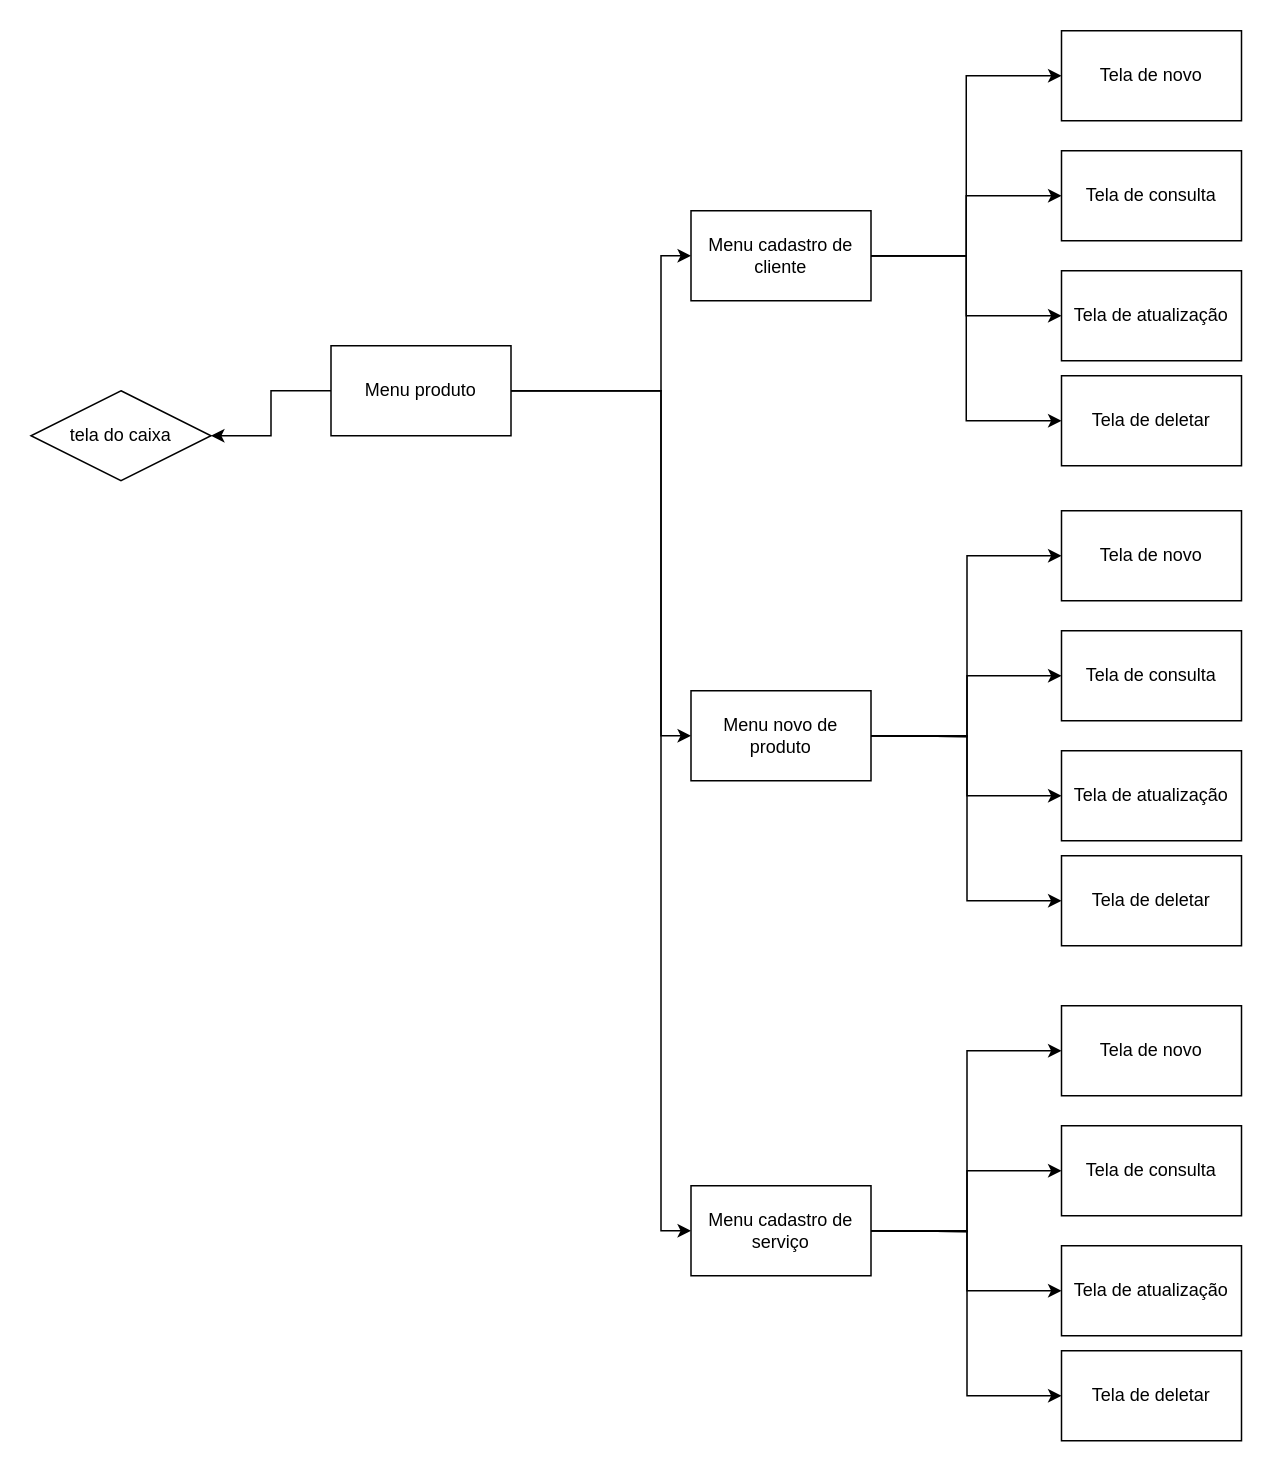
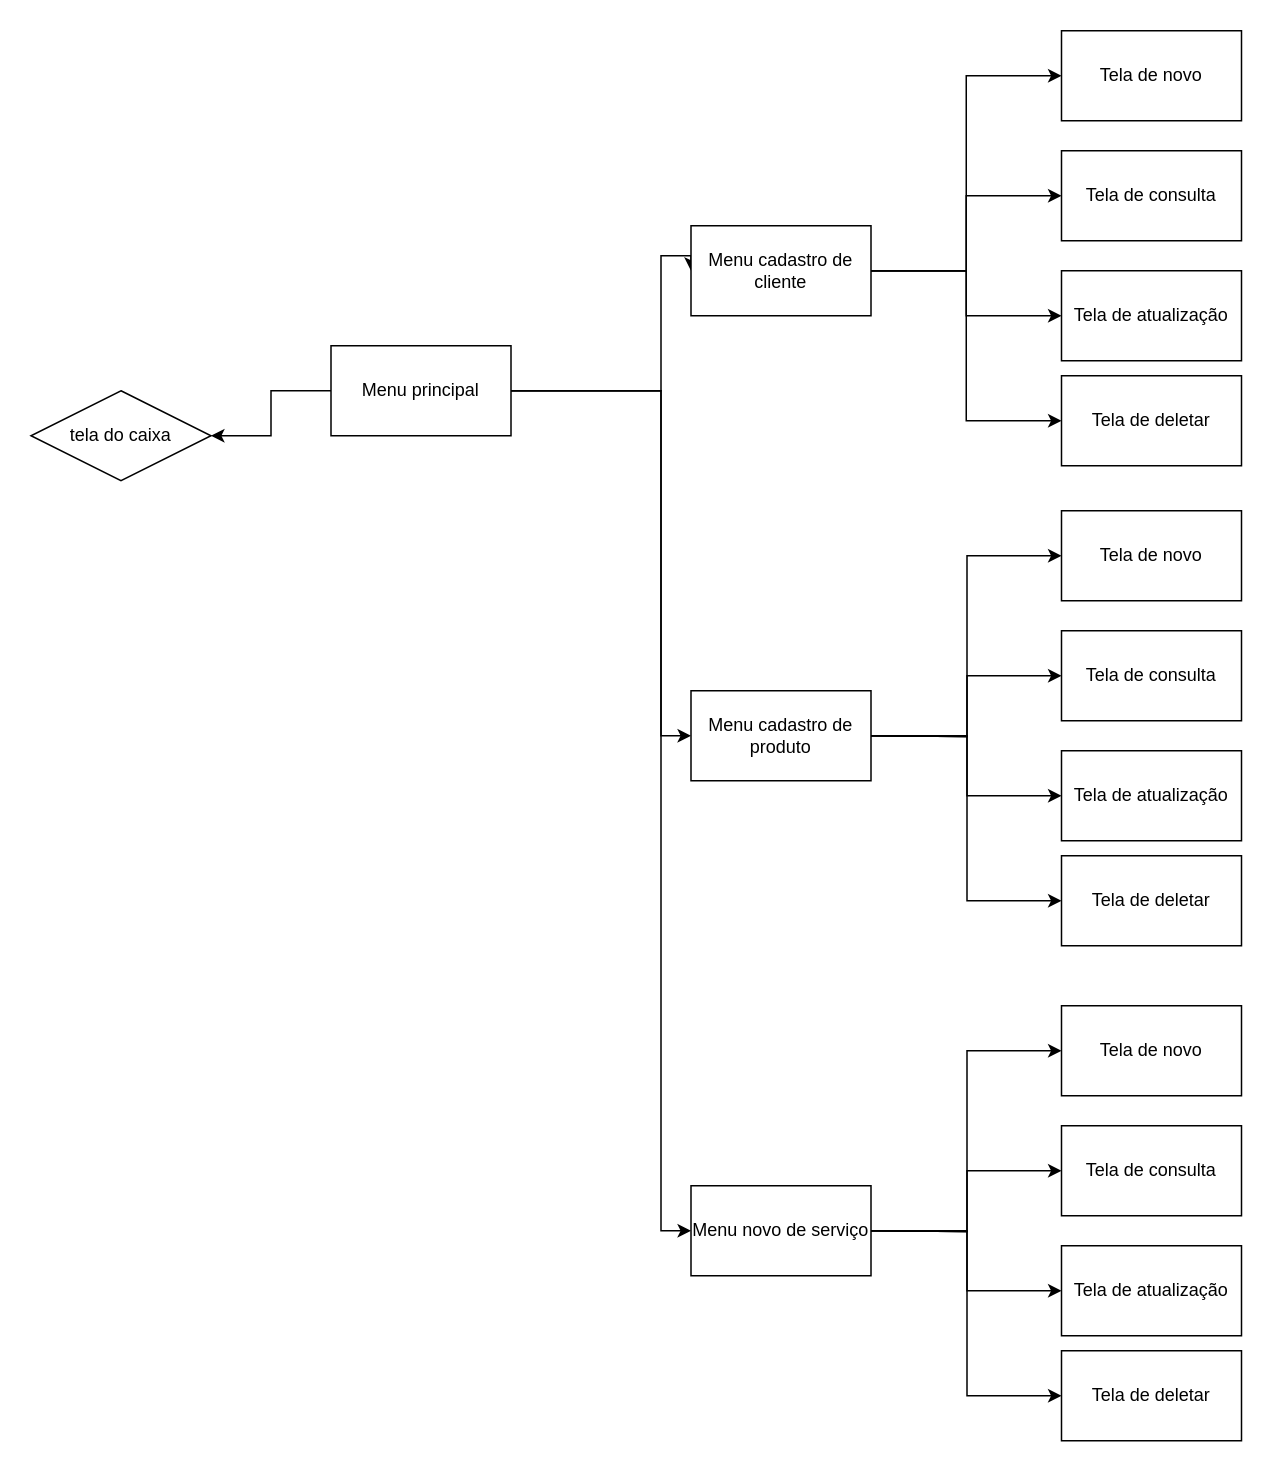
(781, 256) -> (781, 271)
(421, 391) -> (421, 391)
(781, 736) -> (781, 736)
(781, 1231) -> (781, 1231)
